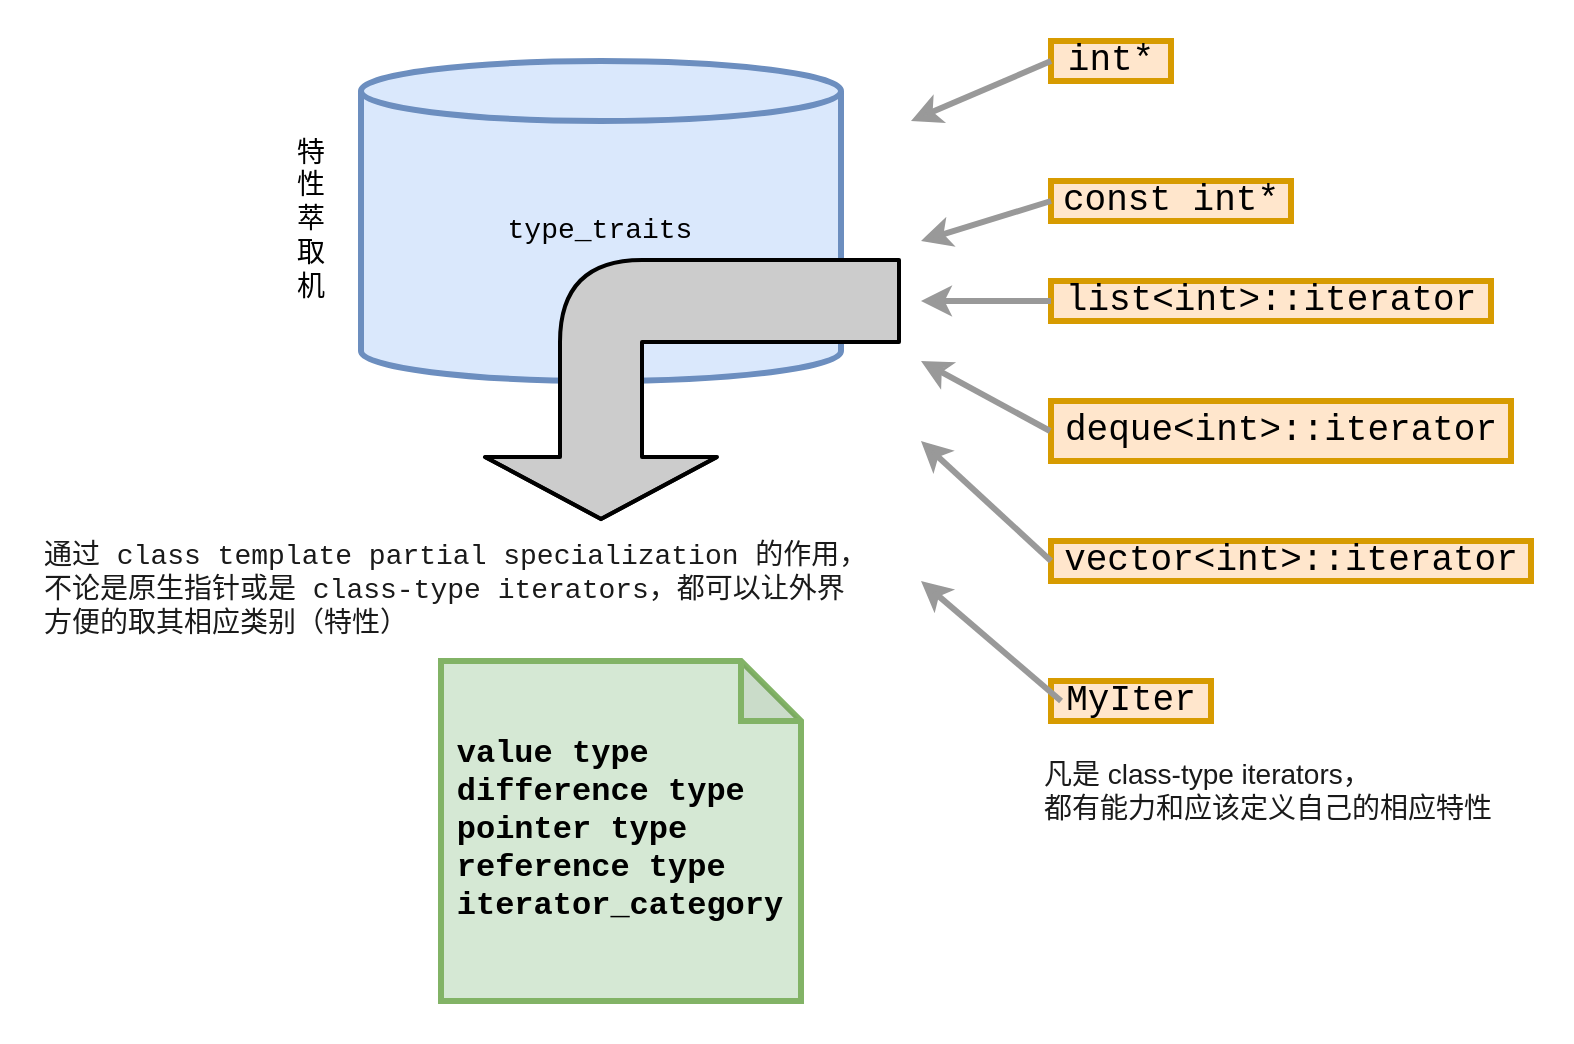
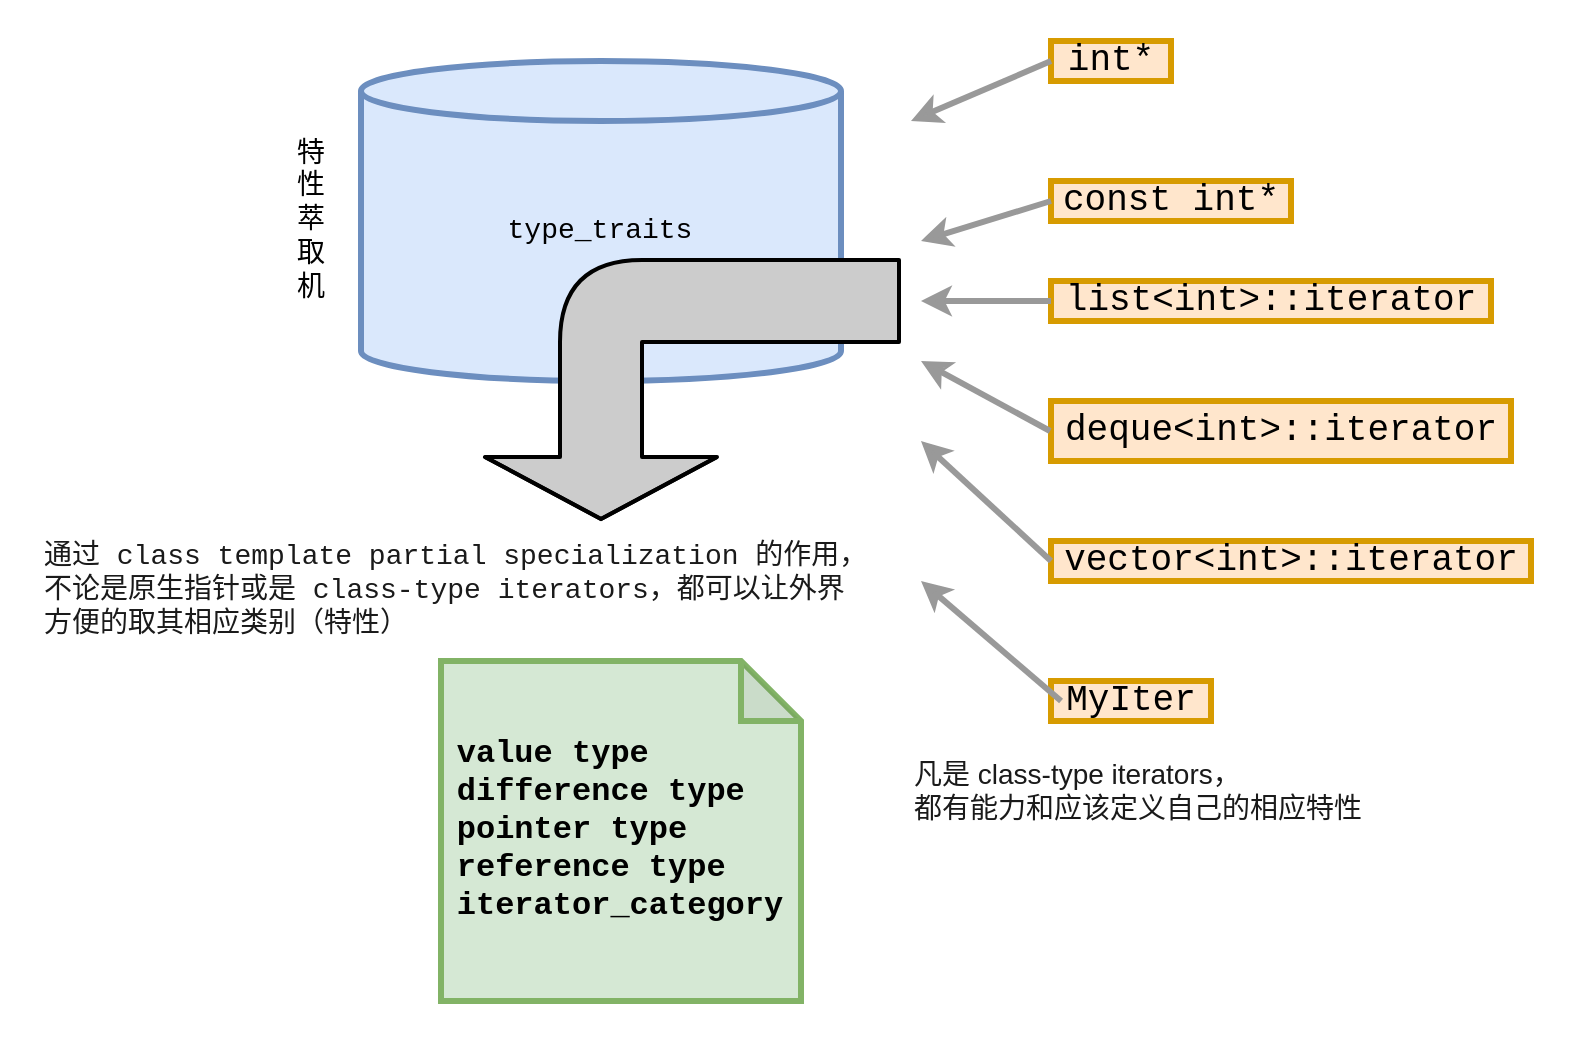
(1281, 791) -> (1151, 791)
